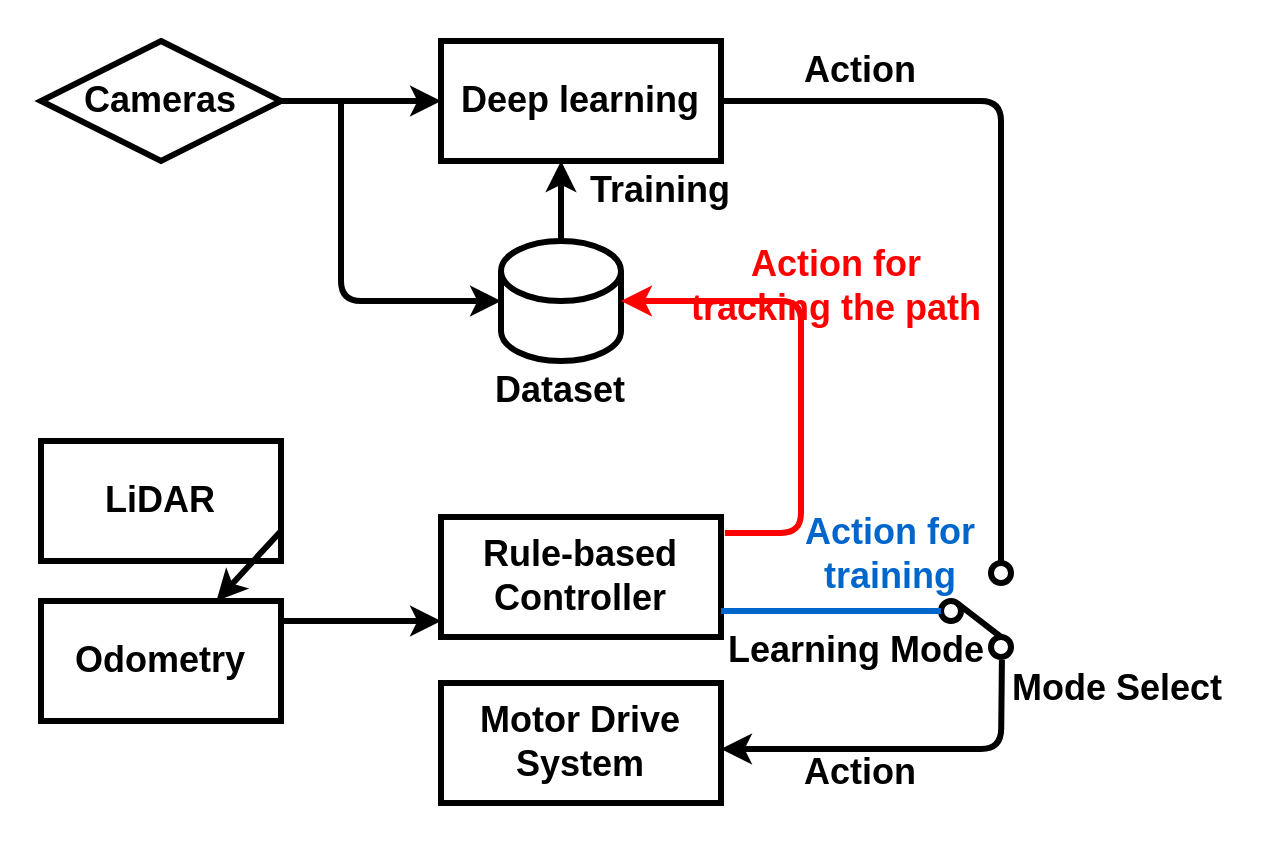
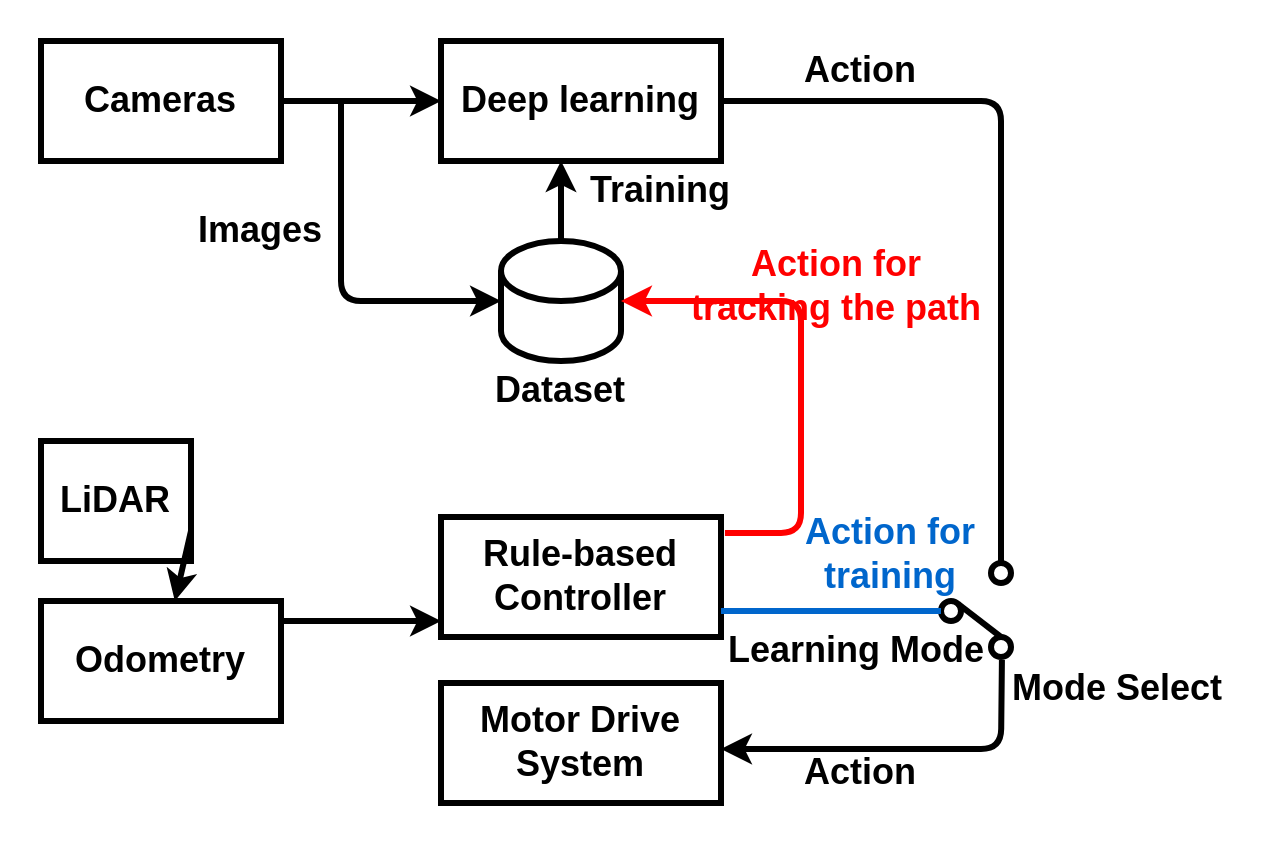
(161, 101) -> (161, 101)
none -> (261, 231)
(161, 501) -> (116, 501)
